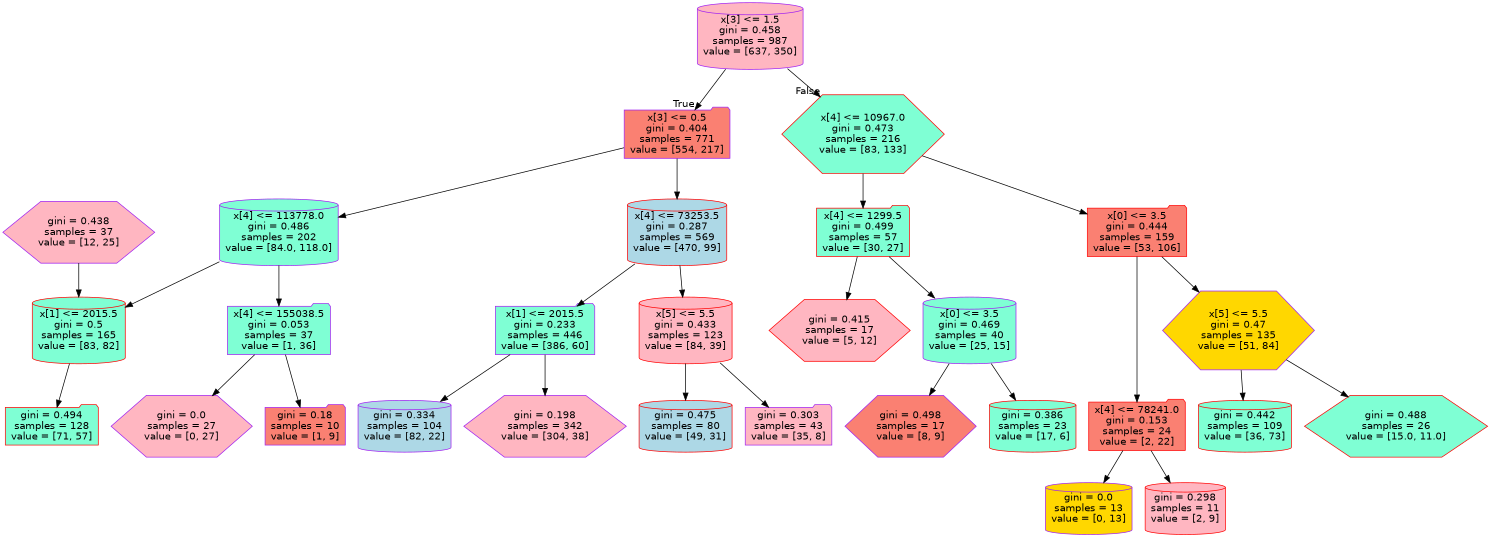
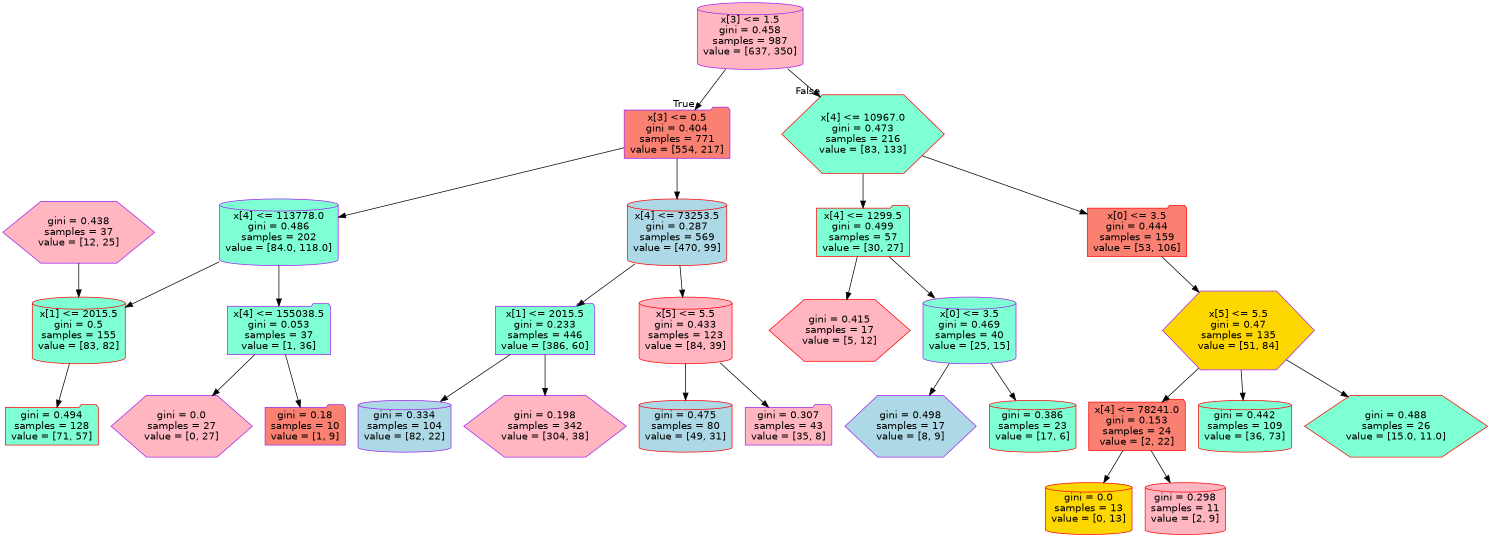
(1137, 326) -> (1183, 383)
(79, 330) -> (79, 330)
(789, 426) -> (789, 426)
(911, 426) -> (911, 426)
(1089, 509) -> (1089, 509)
